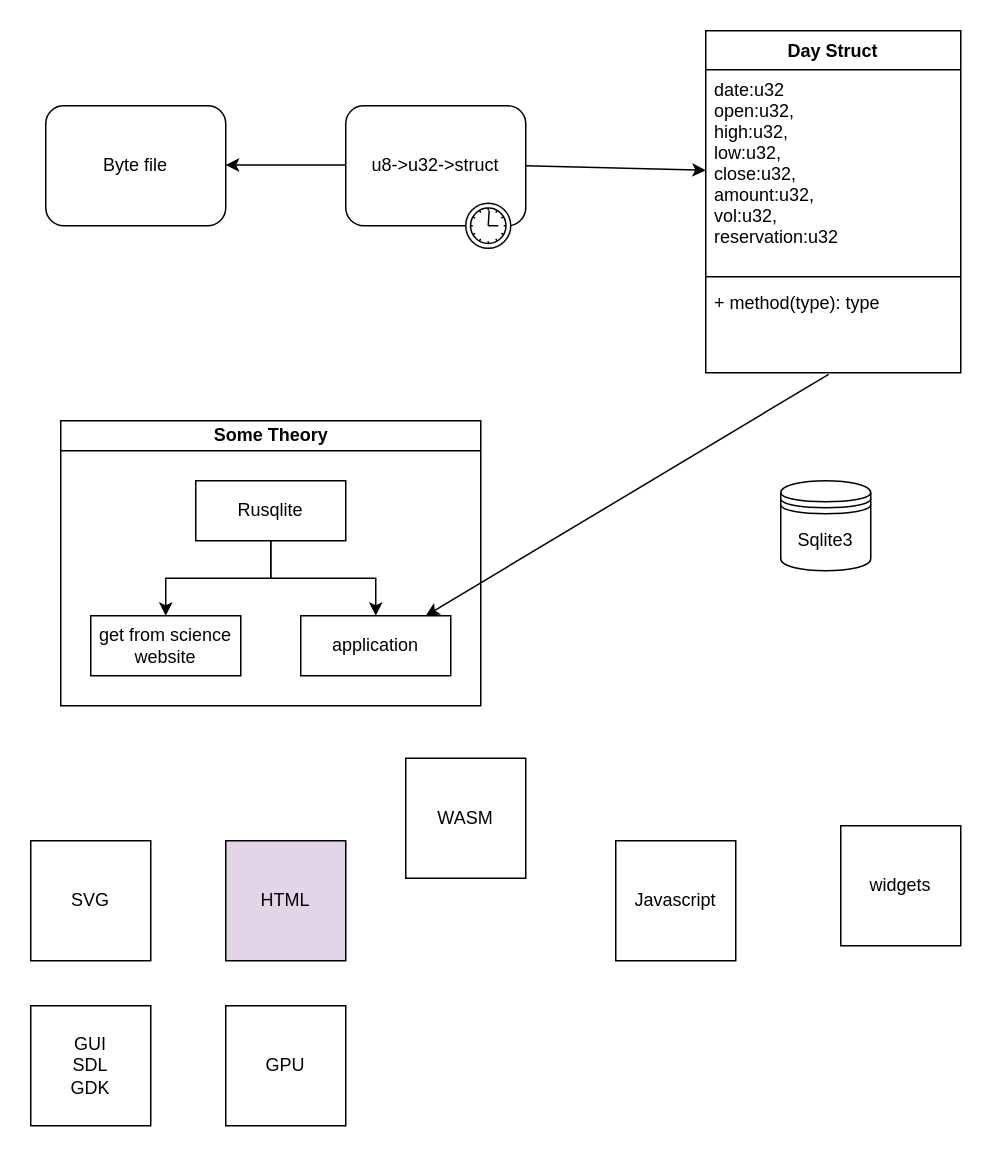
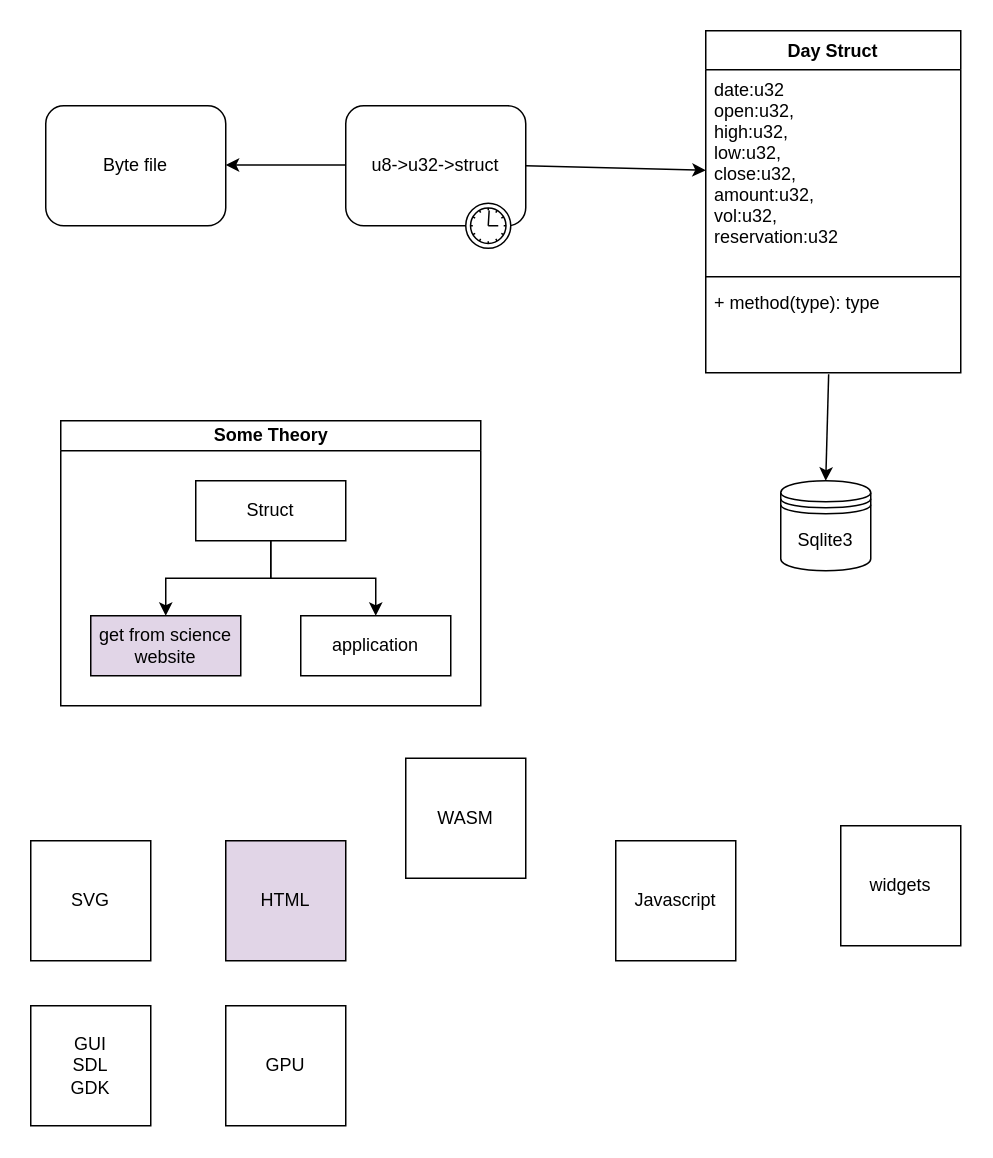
(631, 493) -> (827, 423)
(271, 511) -> (271, 511)
(166, 646) -> (166, 646)
